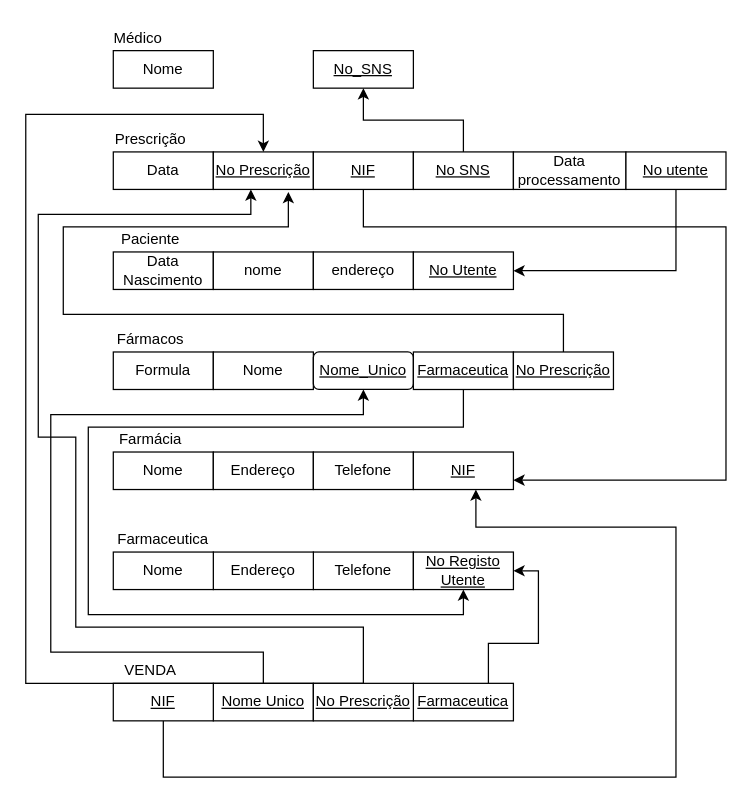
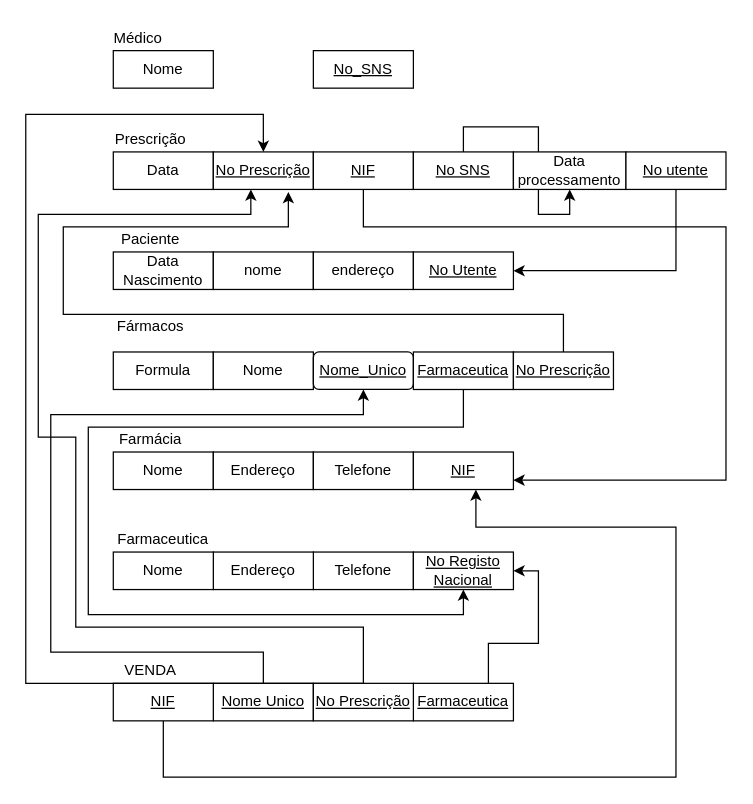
(406, 120) -> (512, 127)
(151, 339) -> (151, 327)
(463, 571) -> (463, 571)
